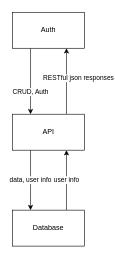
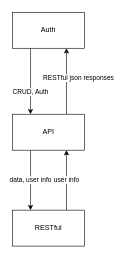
(48, 228) -> (48, 228)
